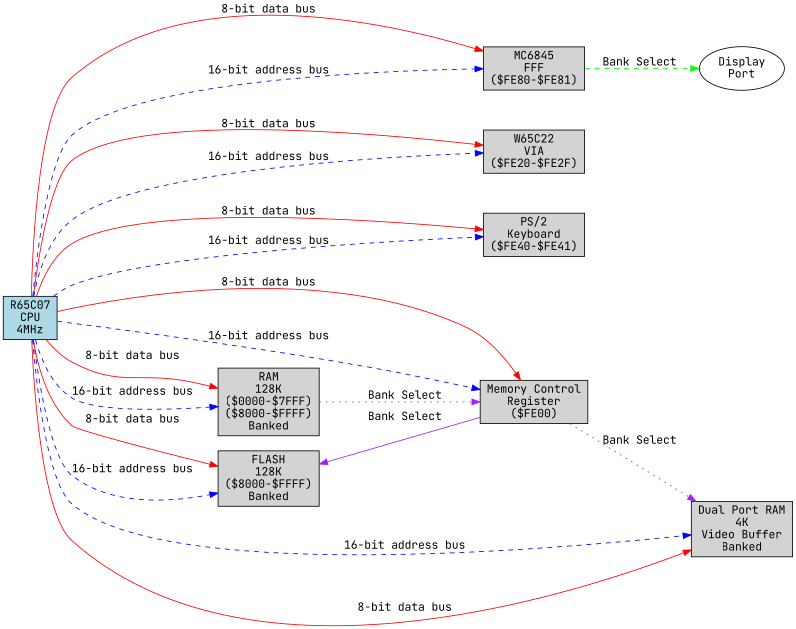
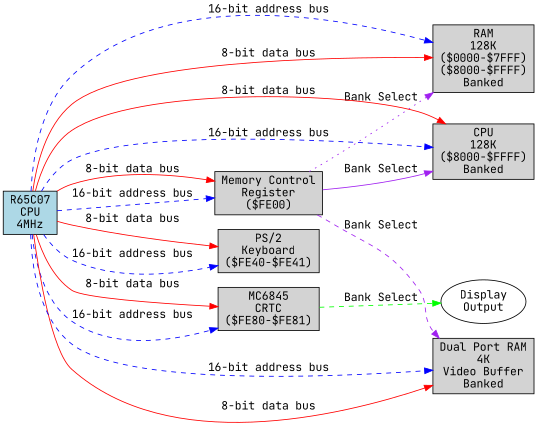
(534, 68) -> (269, 309)
(742, 68) -> (483, 302)
(534, 152) -> none
(396, 402) -> (368, 135)
(629, 460) -> (391, 259)
(269, 479) -> (483, 152)
